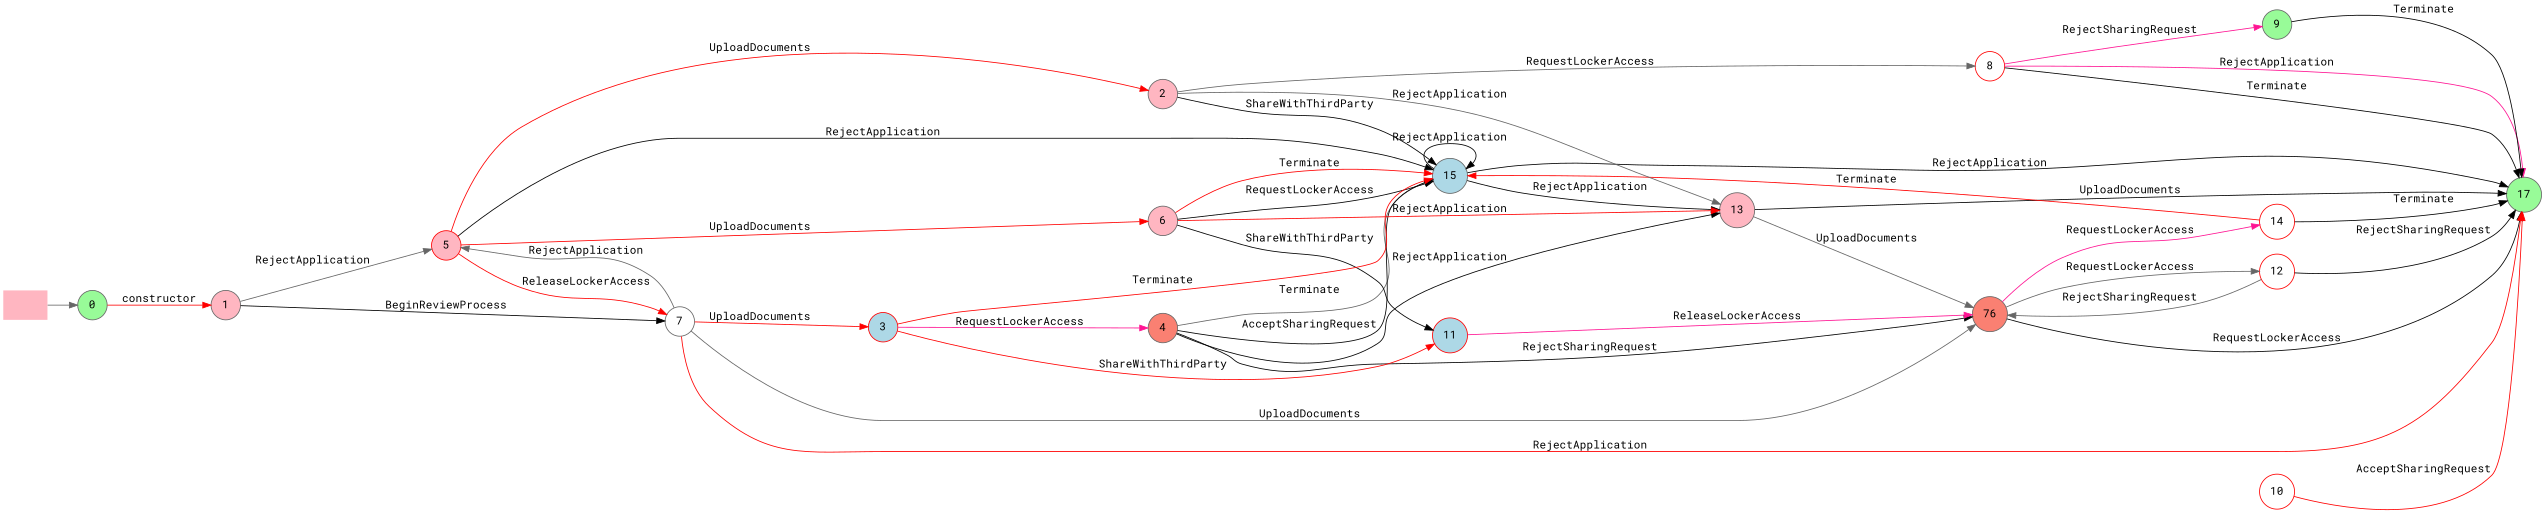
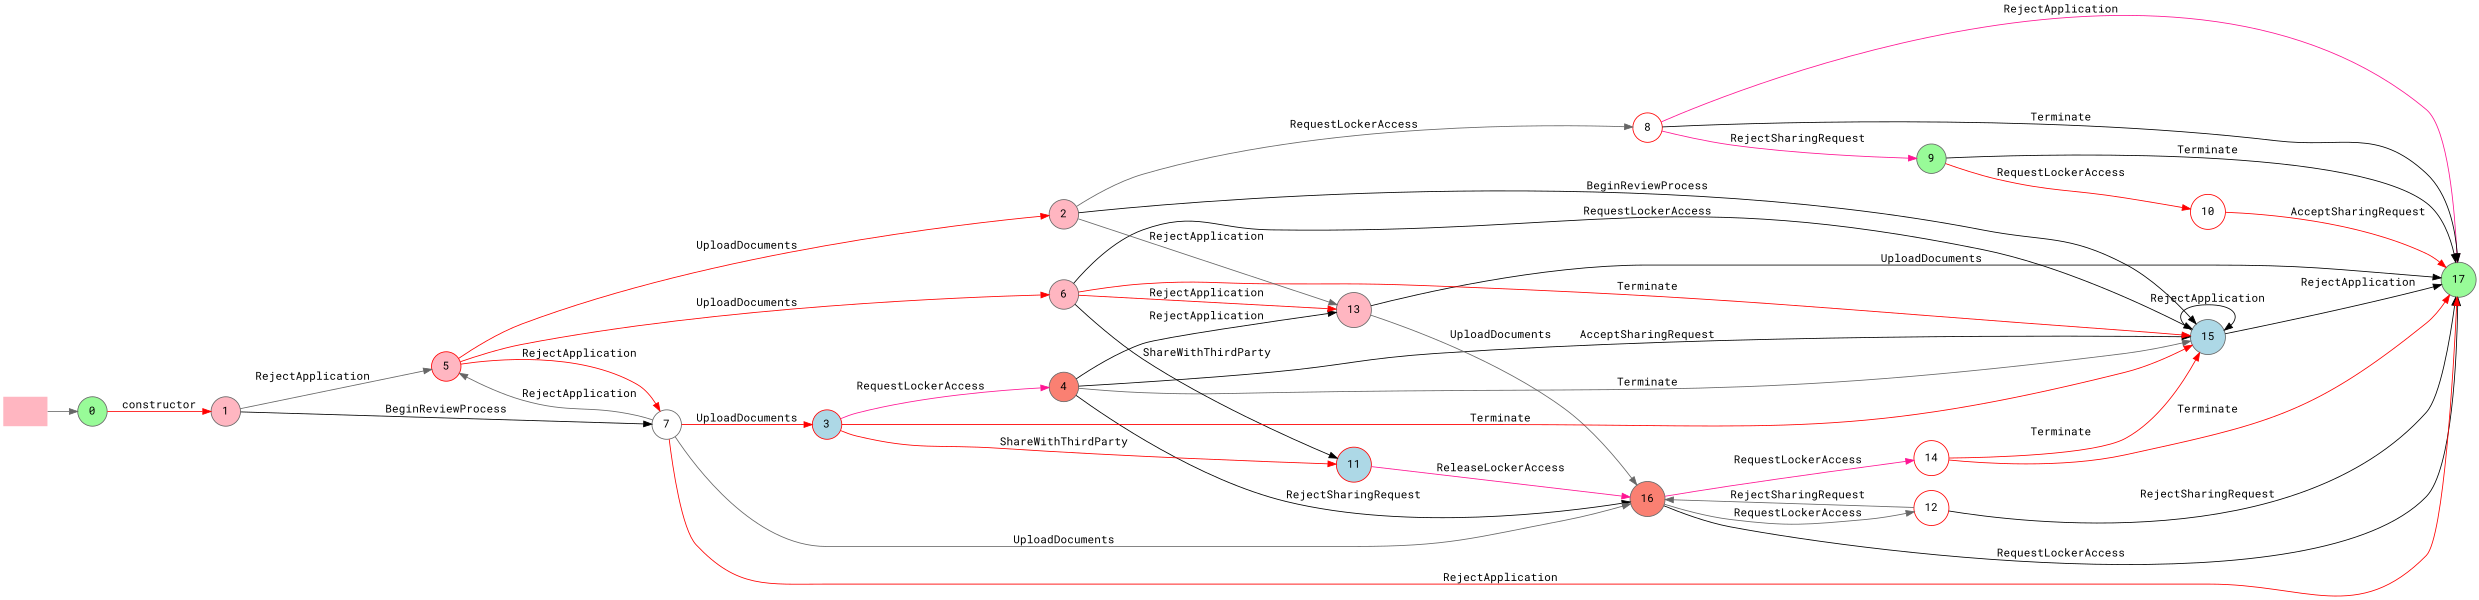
(1310, 104) -> (1648, 186)
(930, 138) -> none
none -> (2063, 190)
(1588, 201) -> none
(2398, 218) -> (2215, 434)
(586, 282) -> (580, 354)
(1990, 314) -> (1648, 499)
